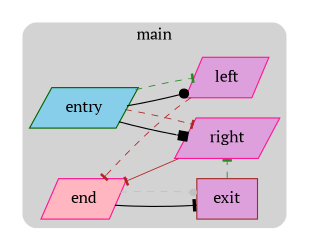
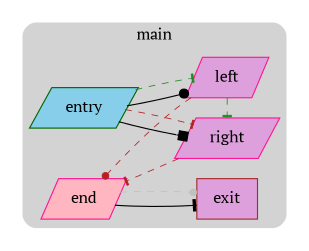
(144, 136) -> (144, 136)
(154, 169) -> (154, 169)
(227, 171) -> (227, 106)
